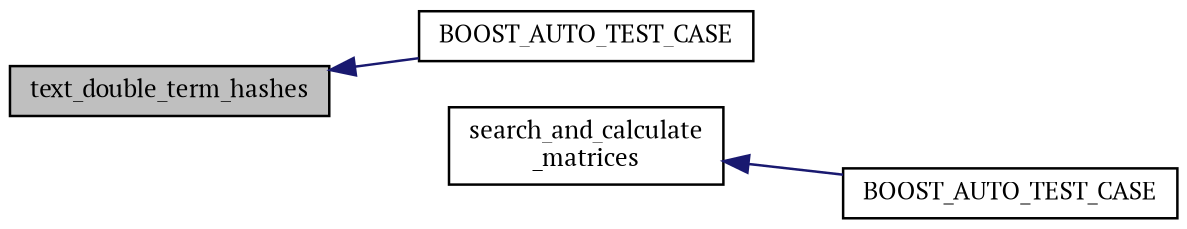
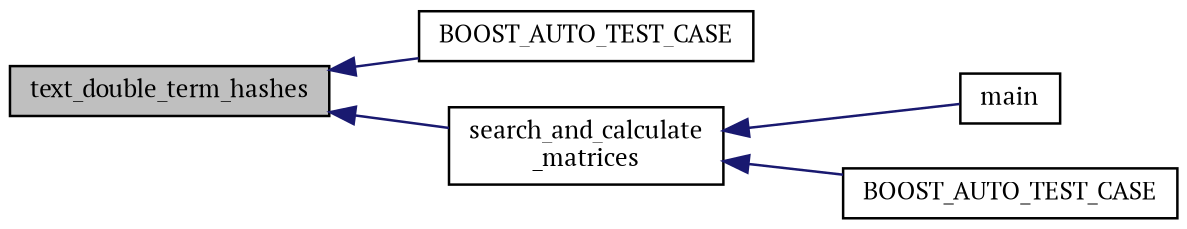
none -> (1010, 99)
none -> (402, 122)
